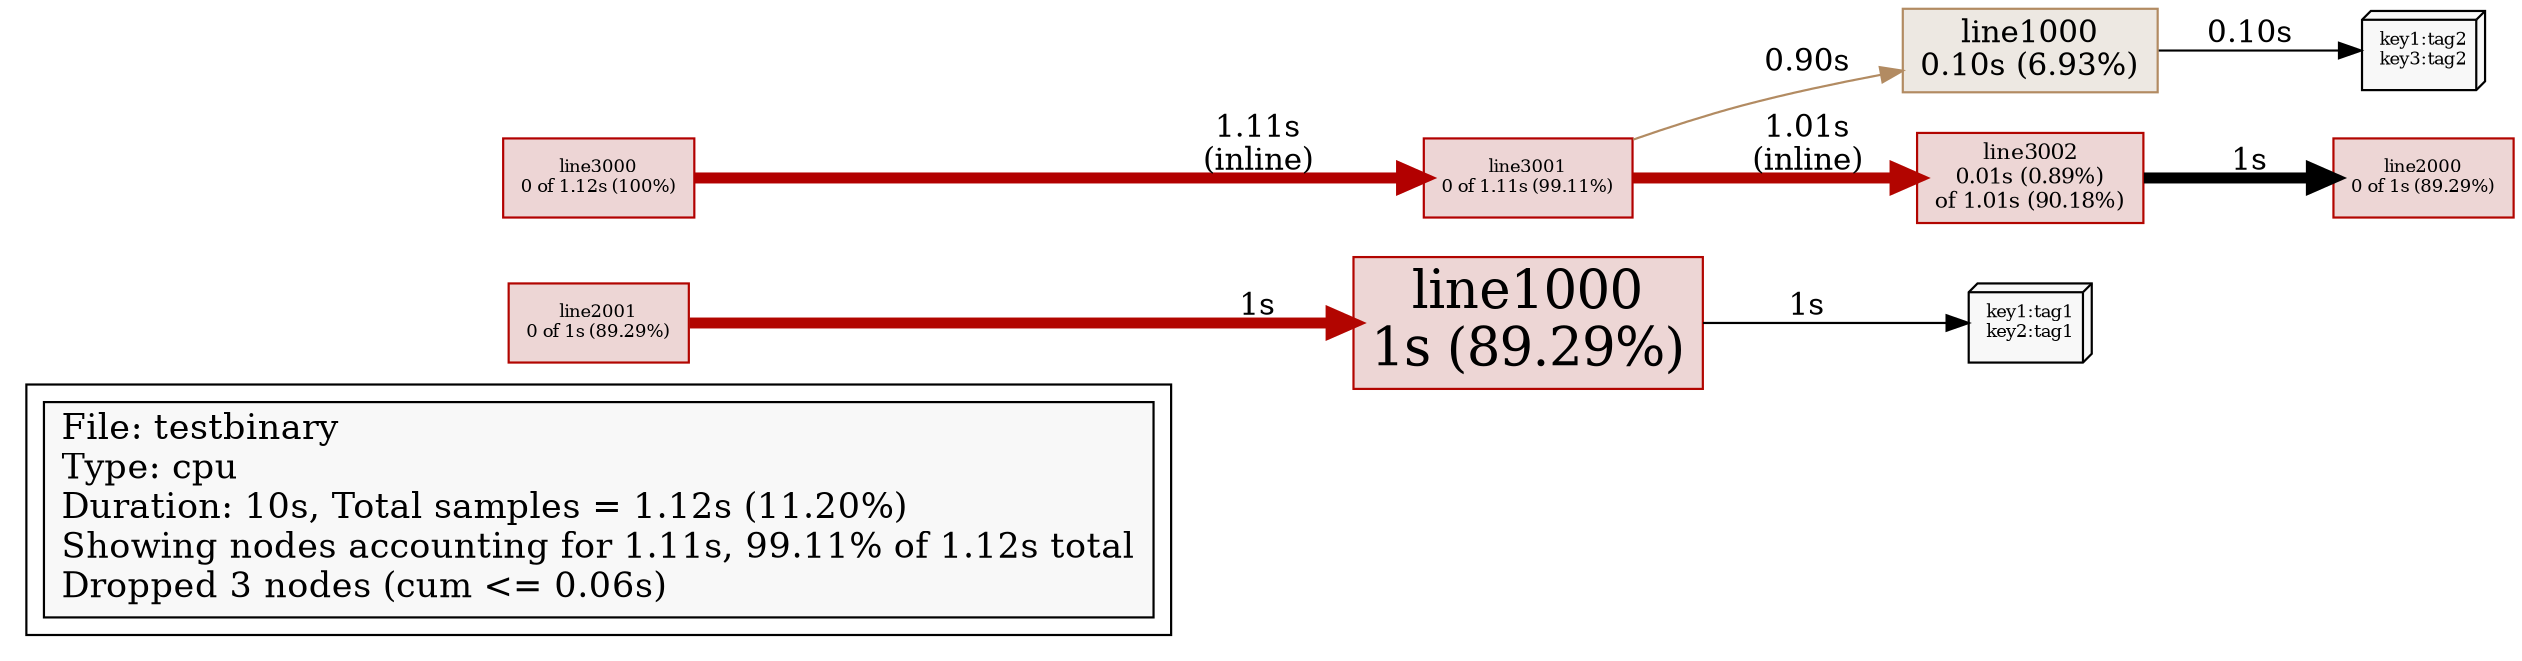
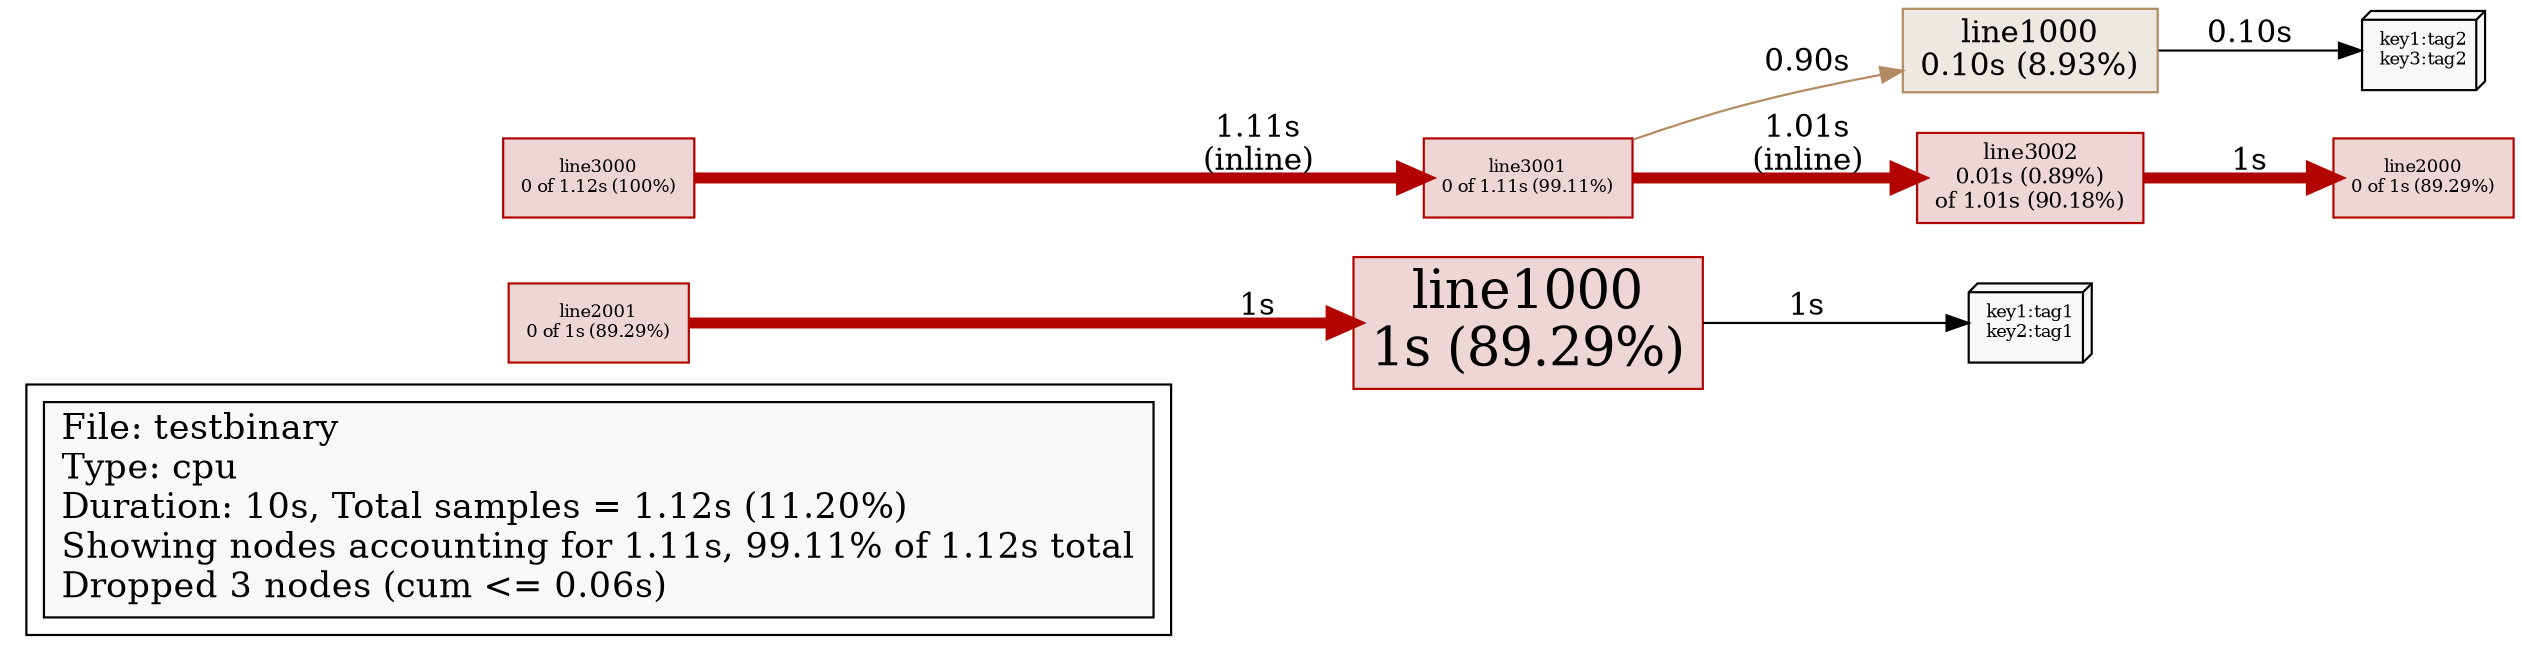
(2030, 51) -> (2030, 51)
(2227, 178) -> (2227, 178)
